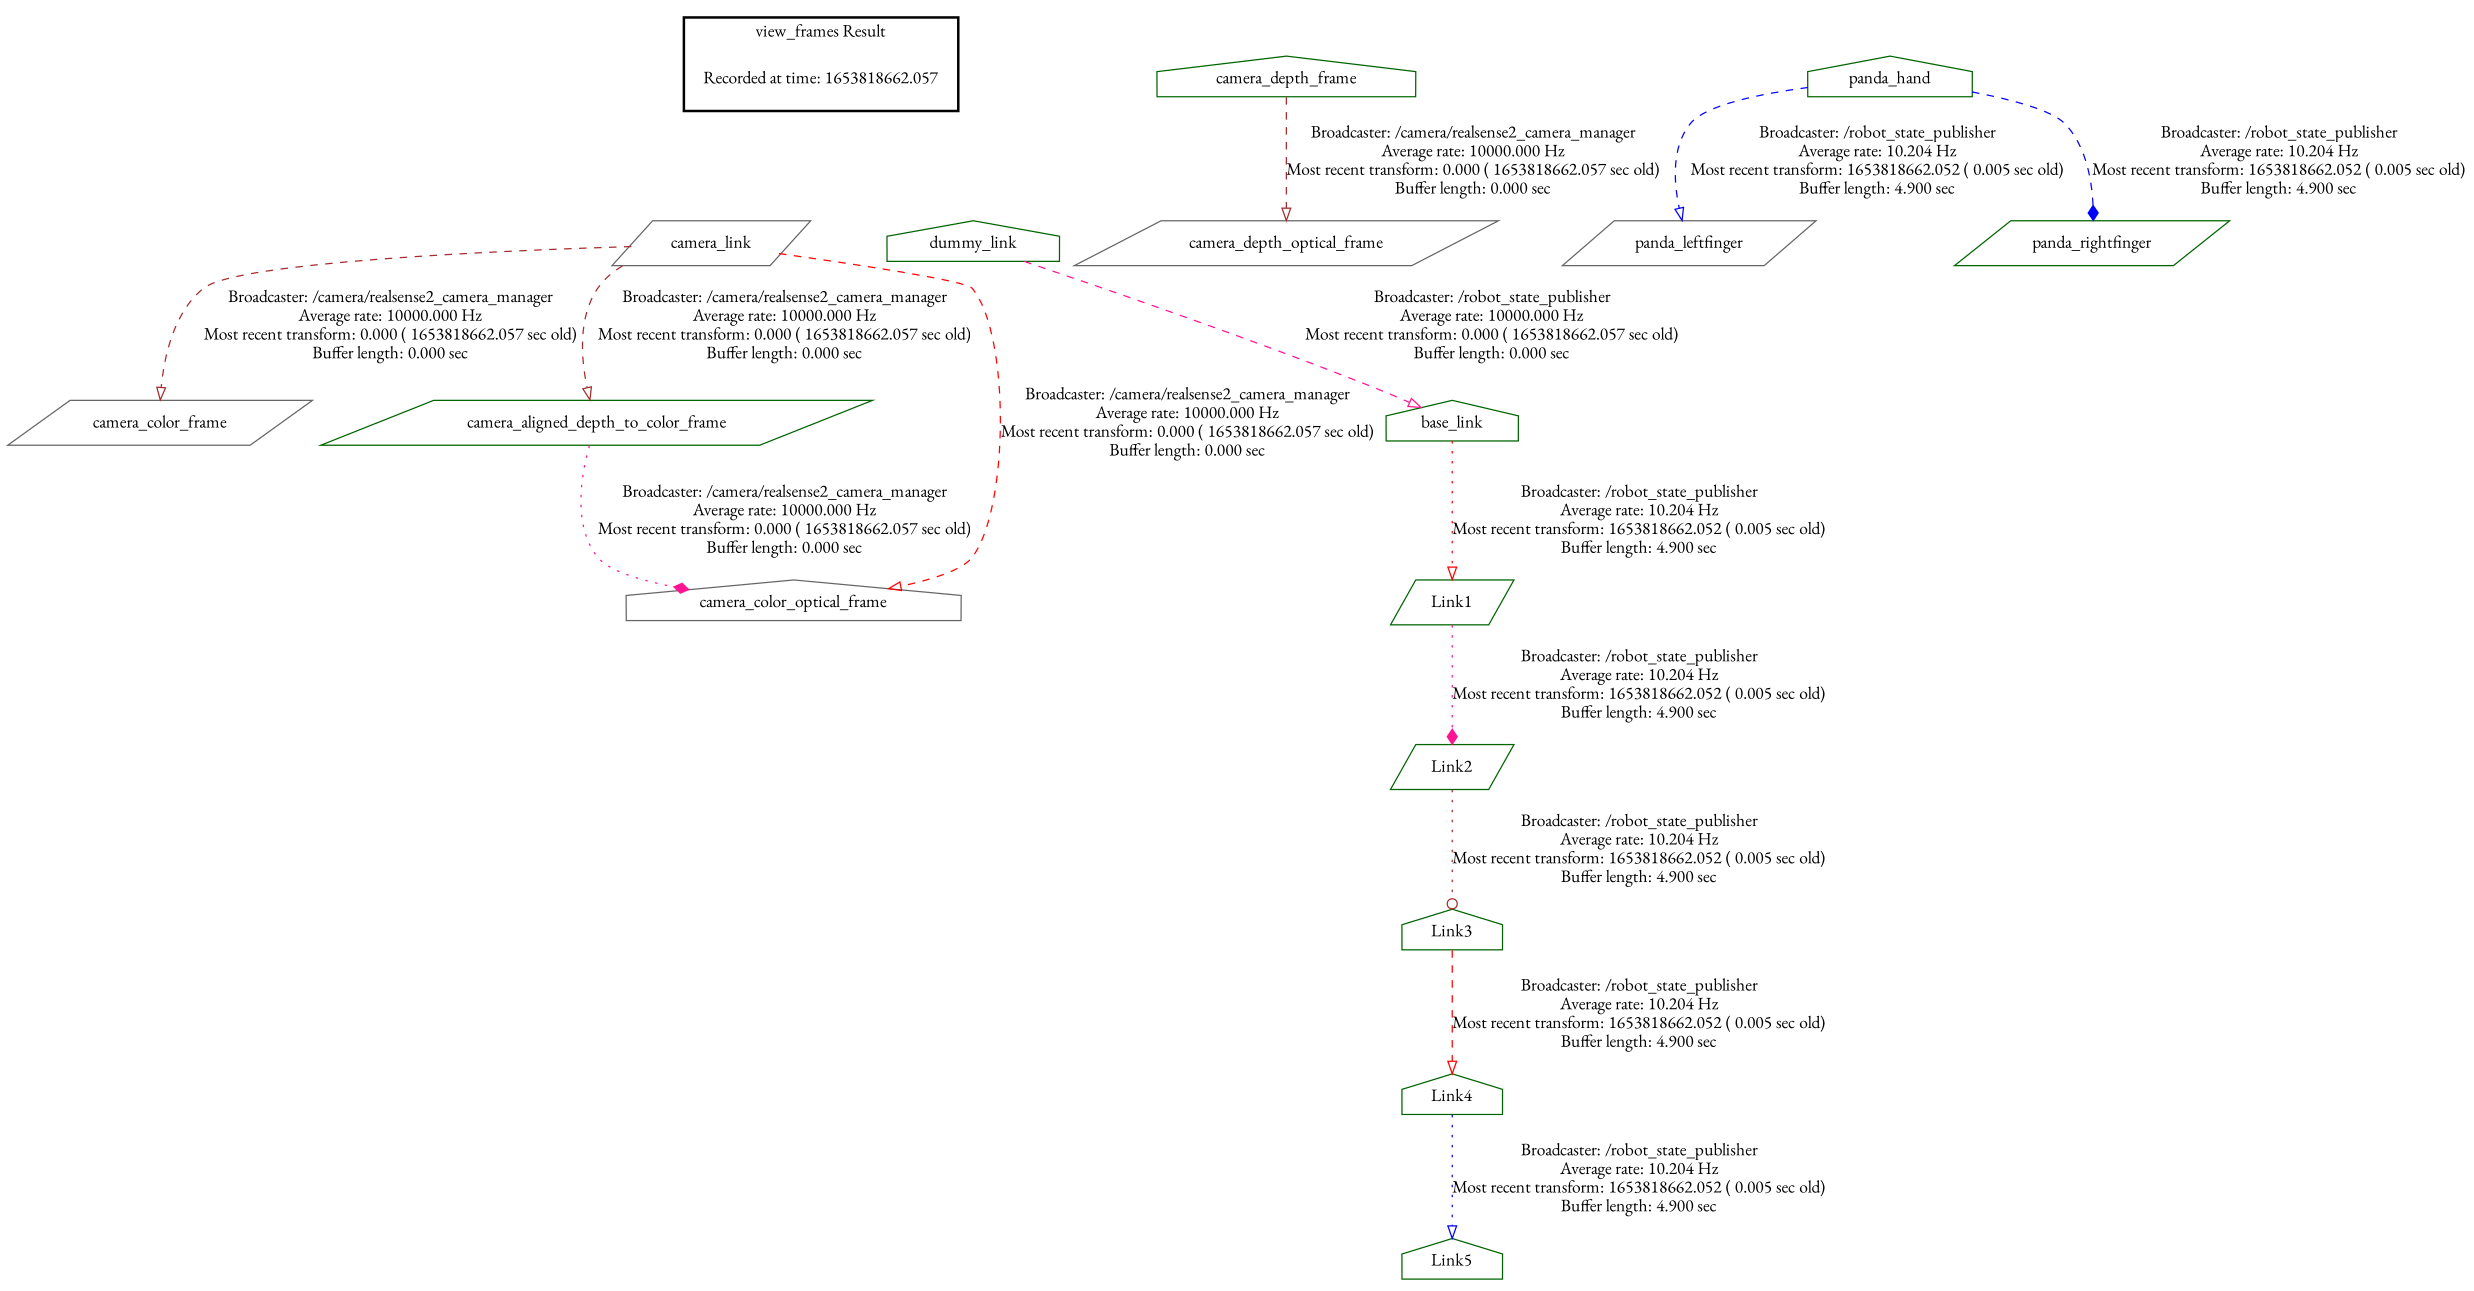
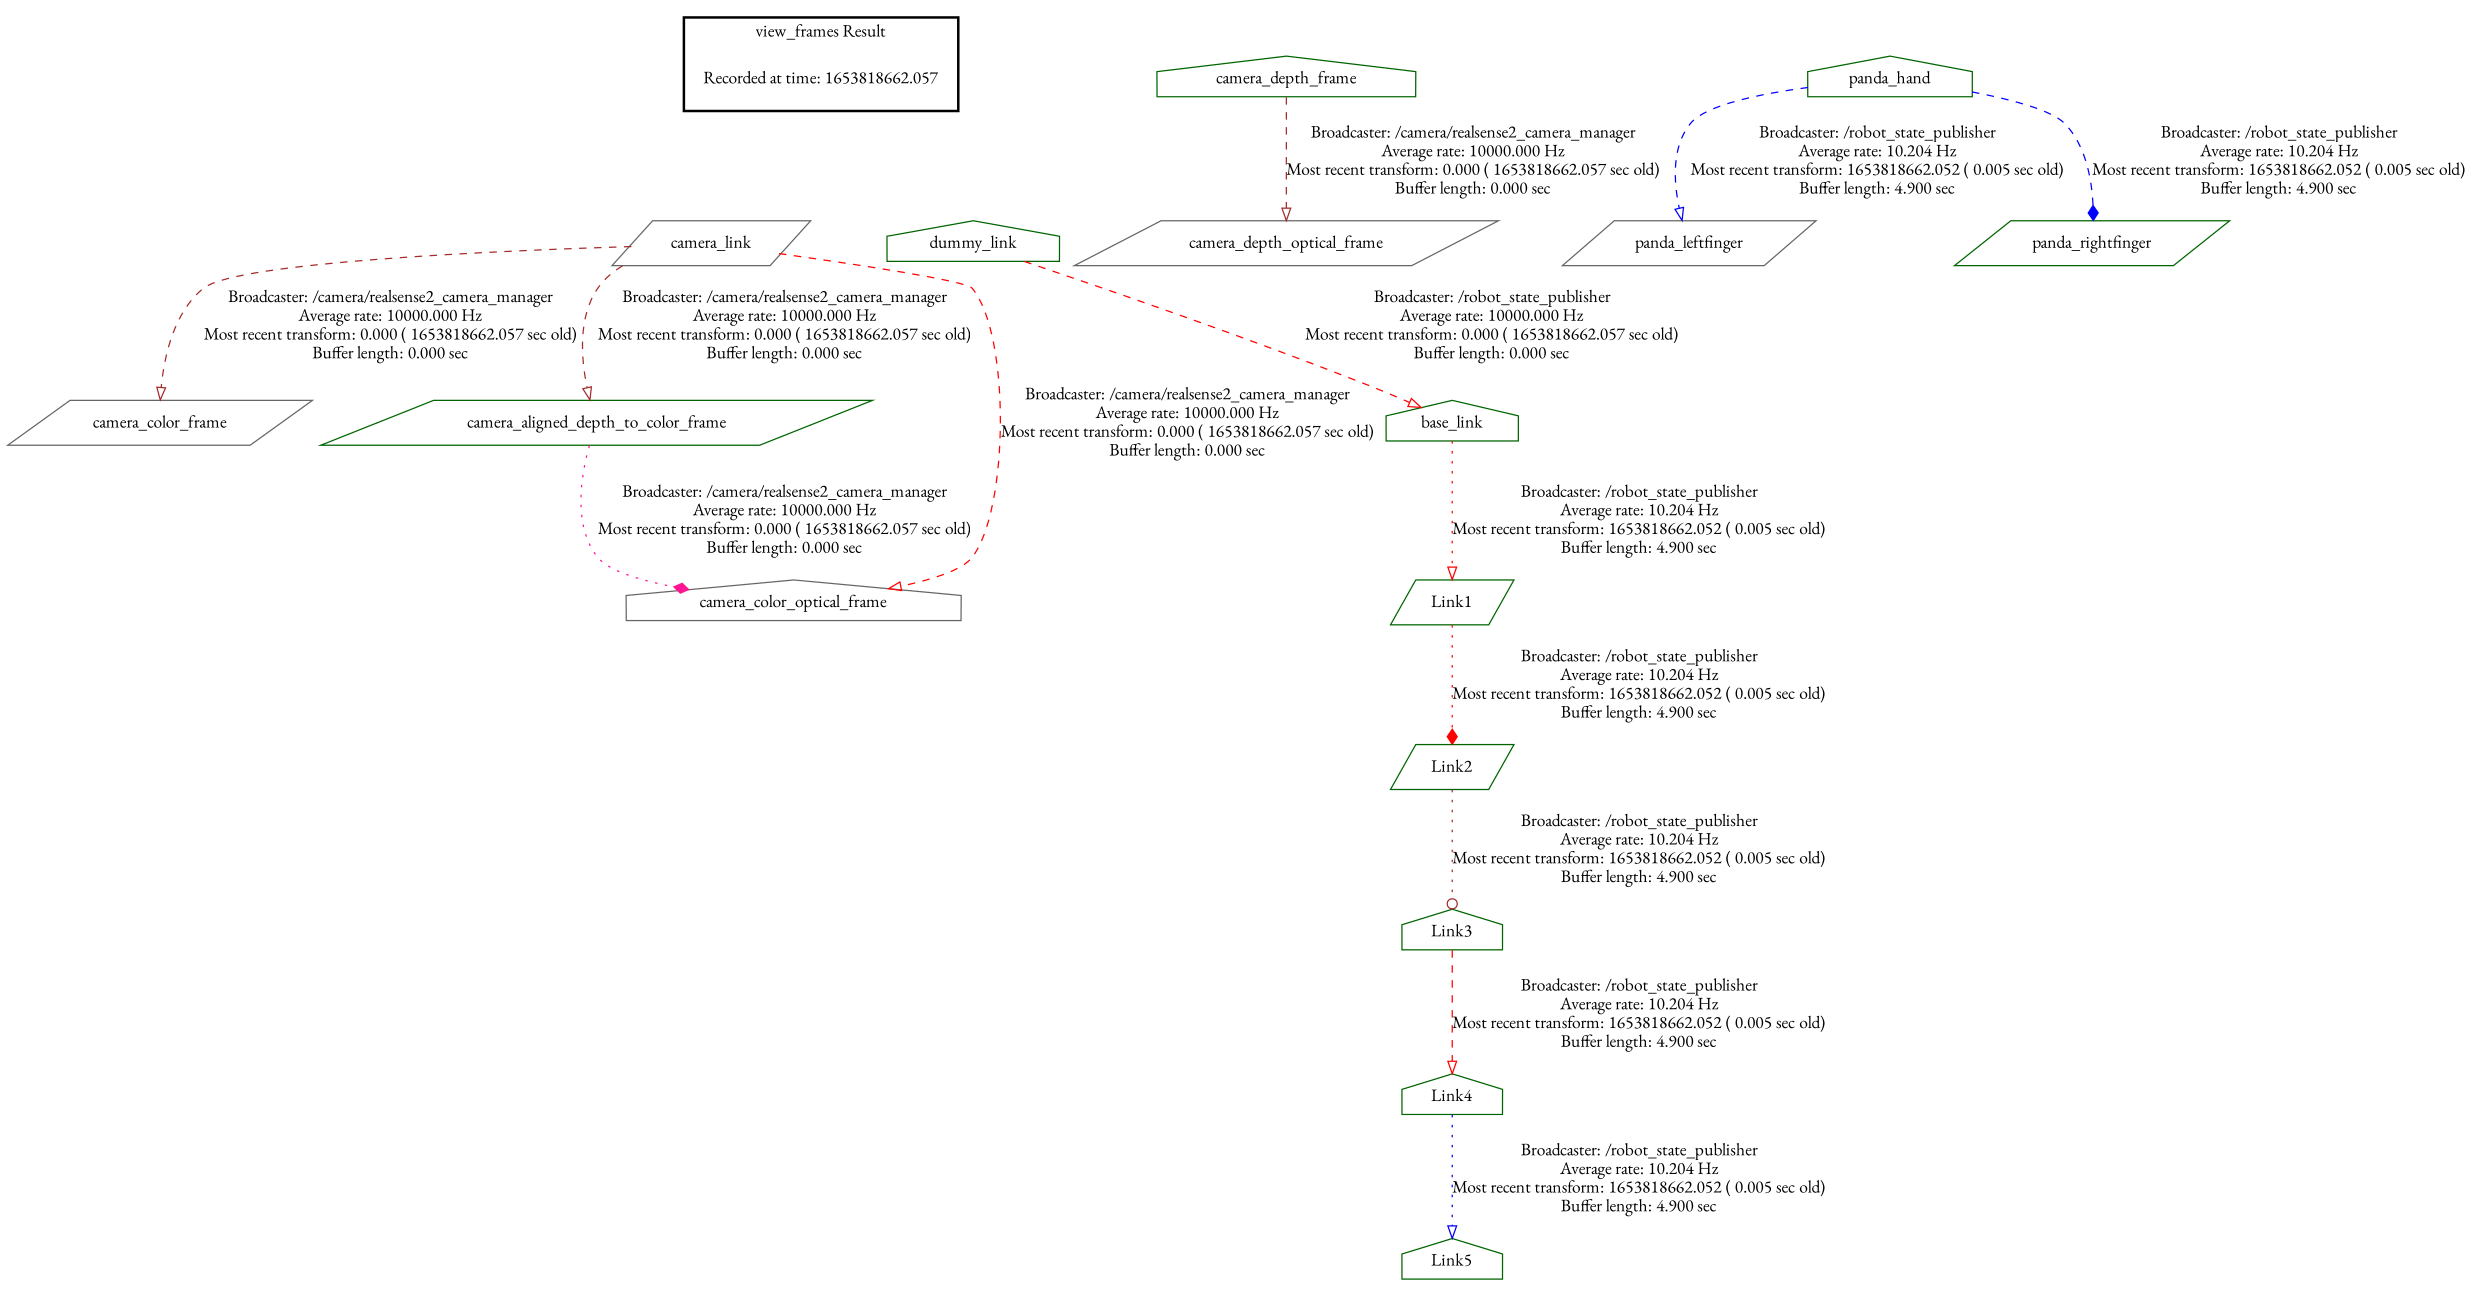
(1218, 329) -> (1218, 329)
(1452, 677) -> (1452, 677)
